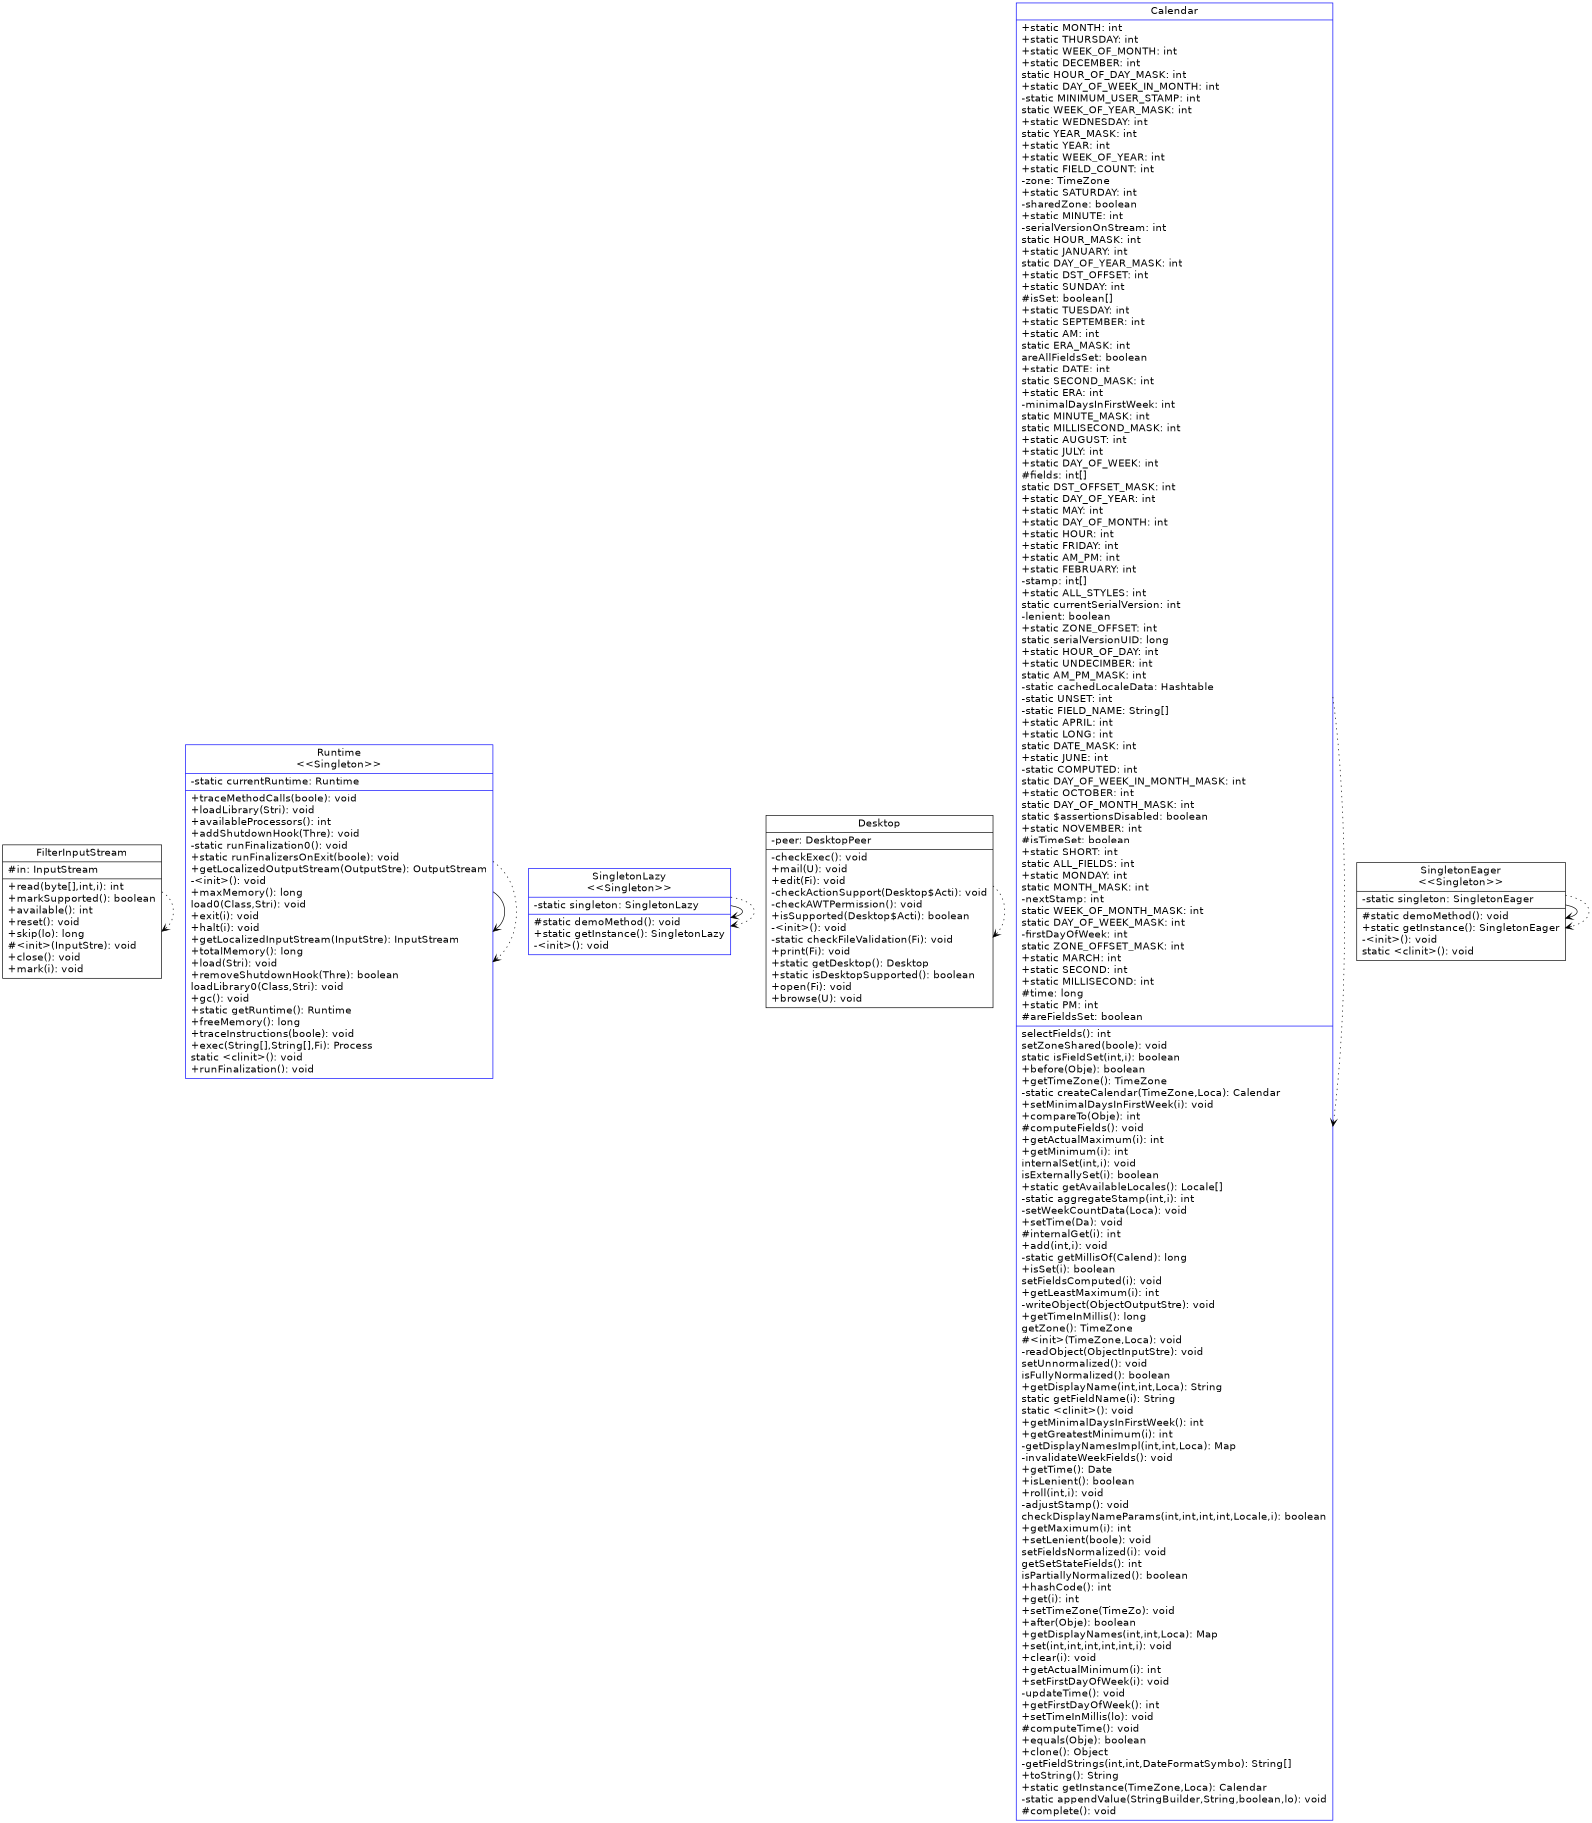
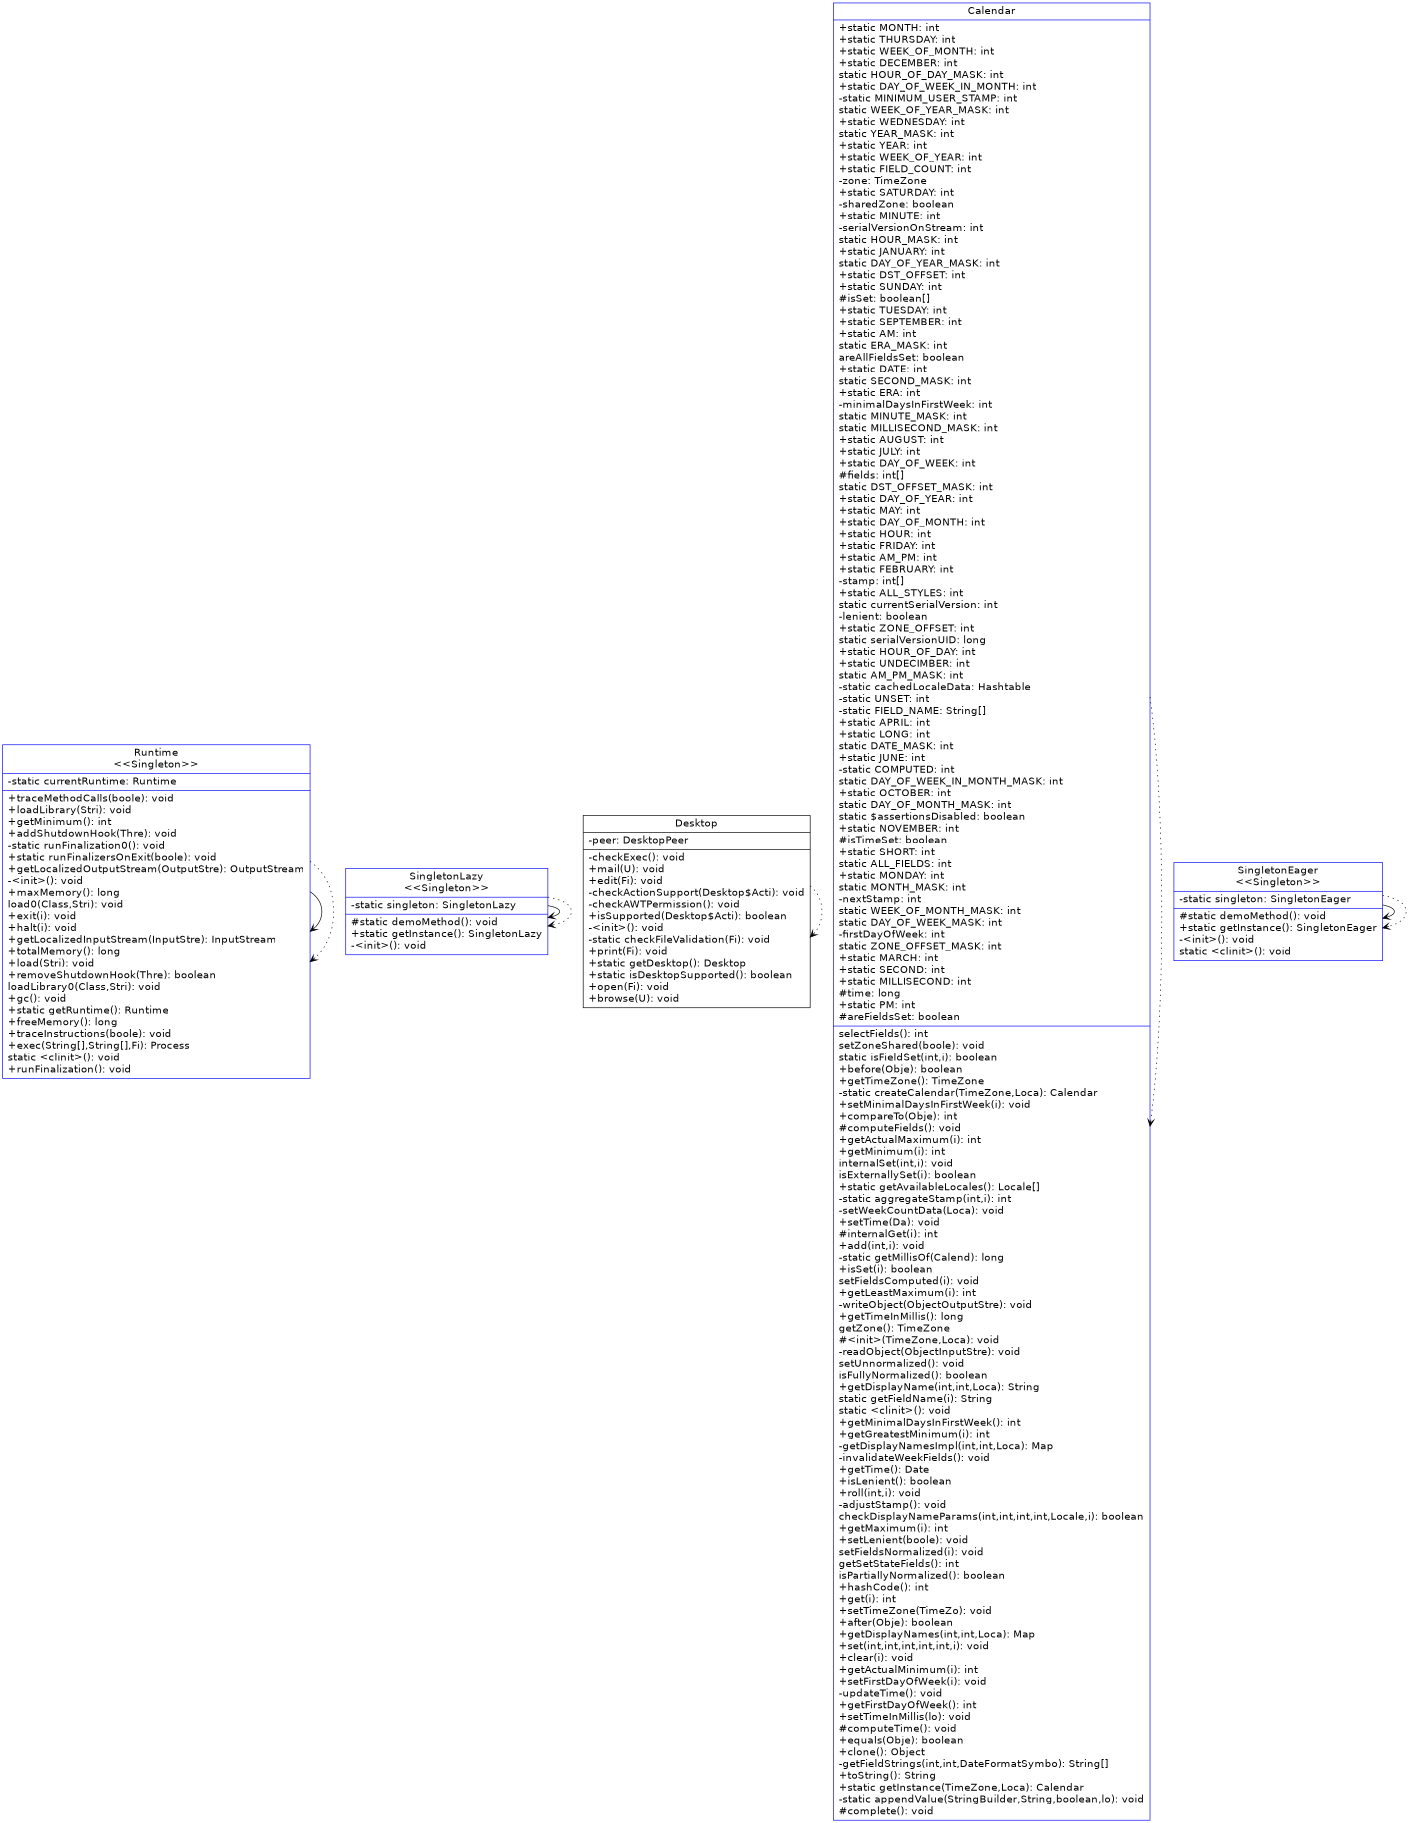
(261, 822) -> (60, 822)
(82, 912) -> none
(1461, 912) -> (1278, 912)
